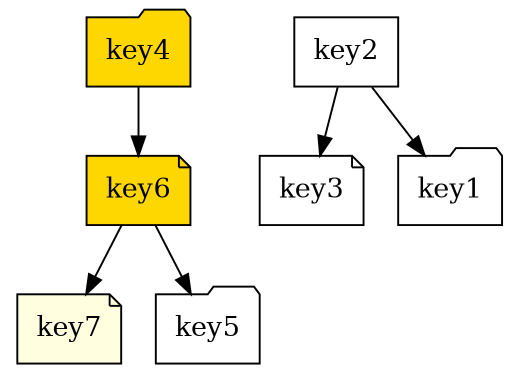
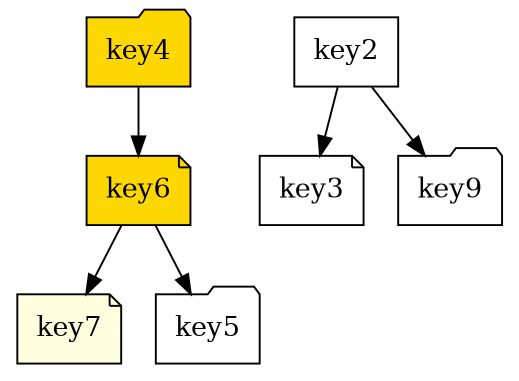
(450, 190) -> (450, 190)
